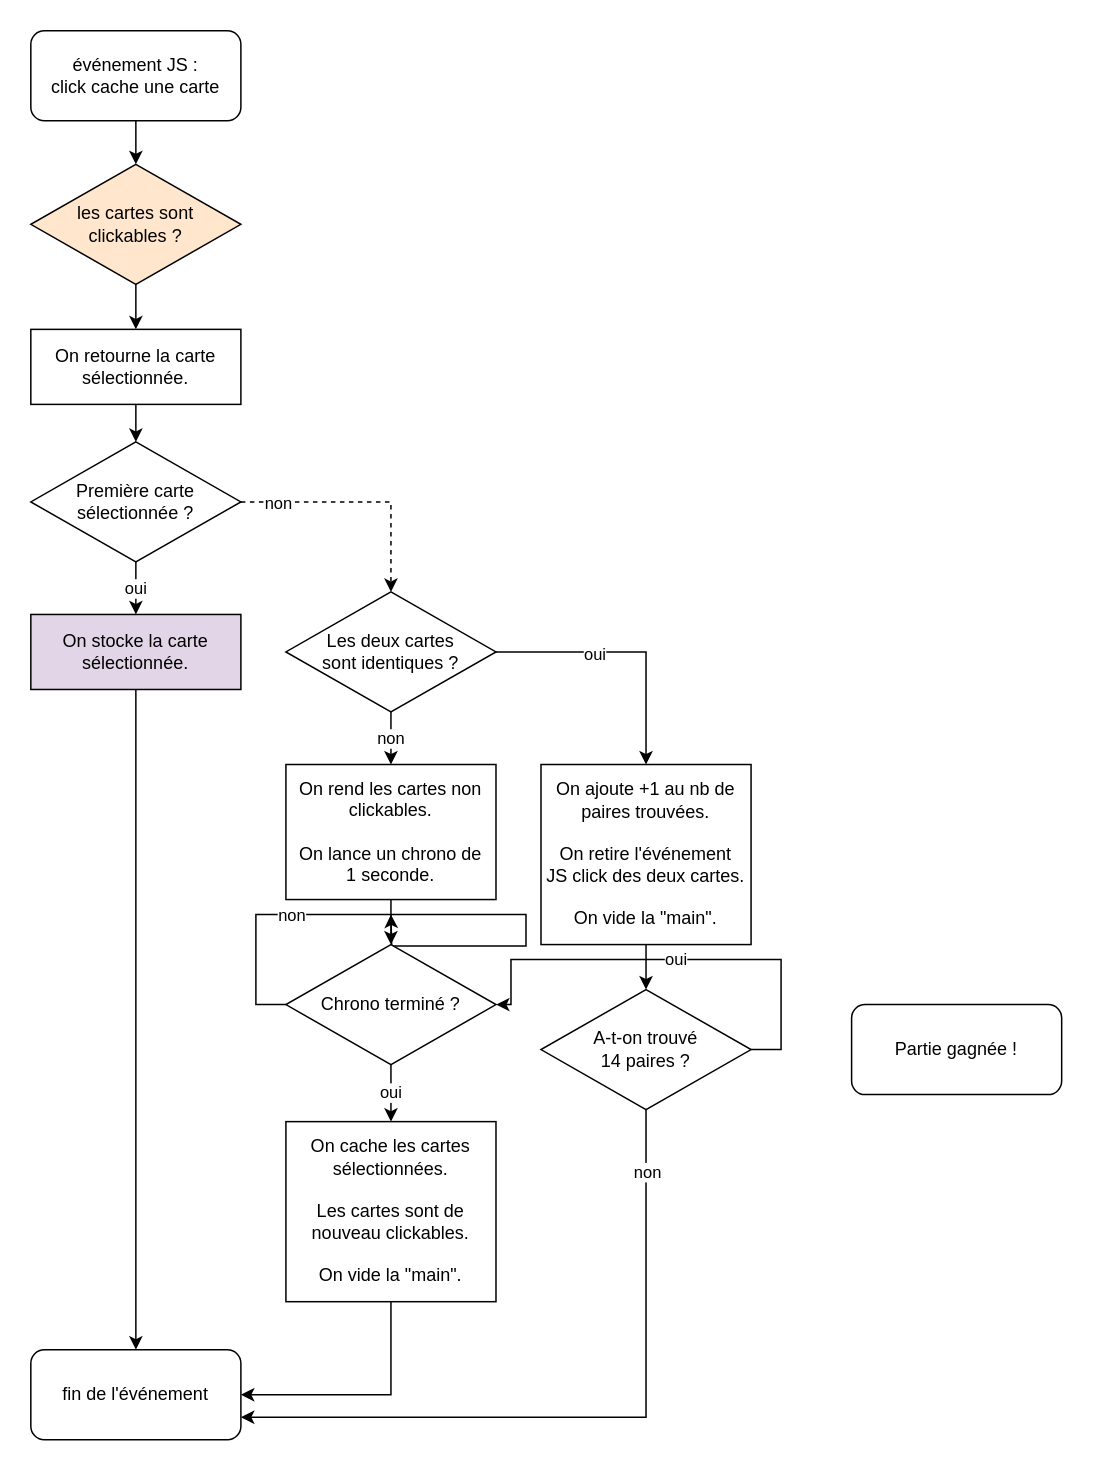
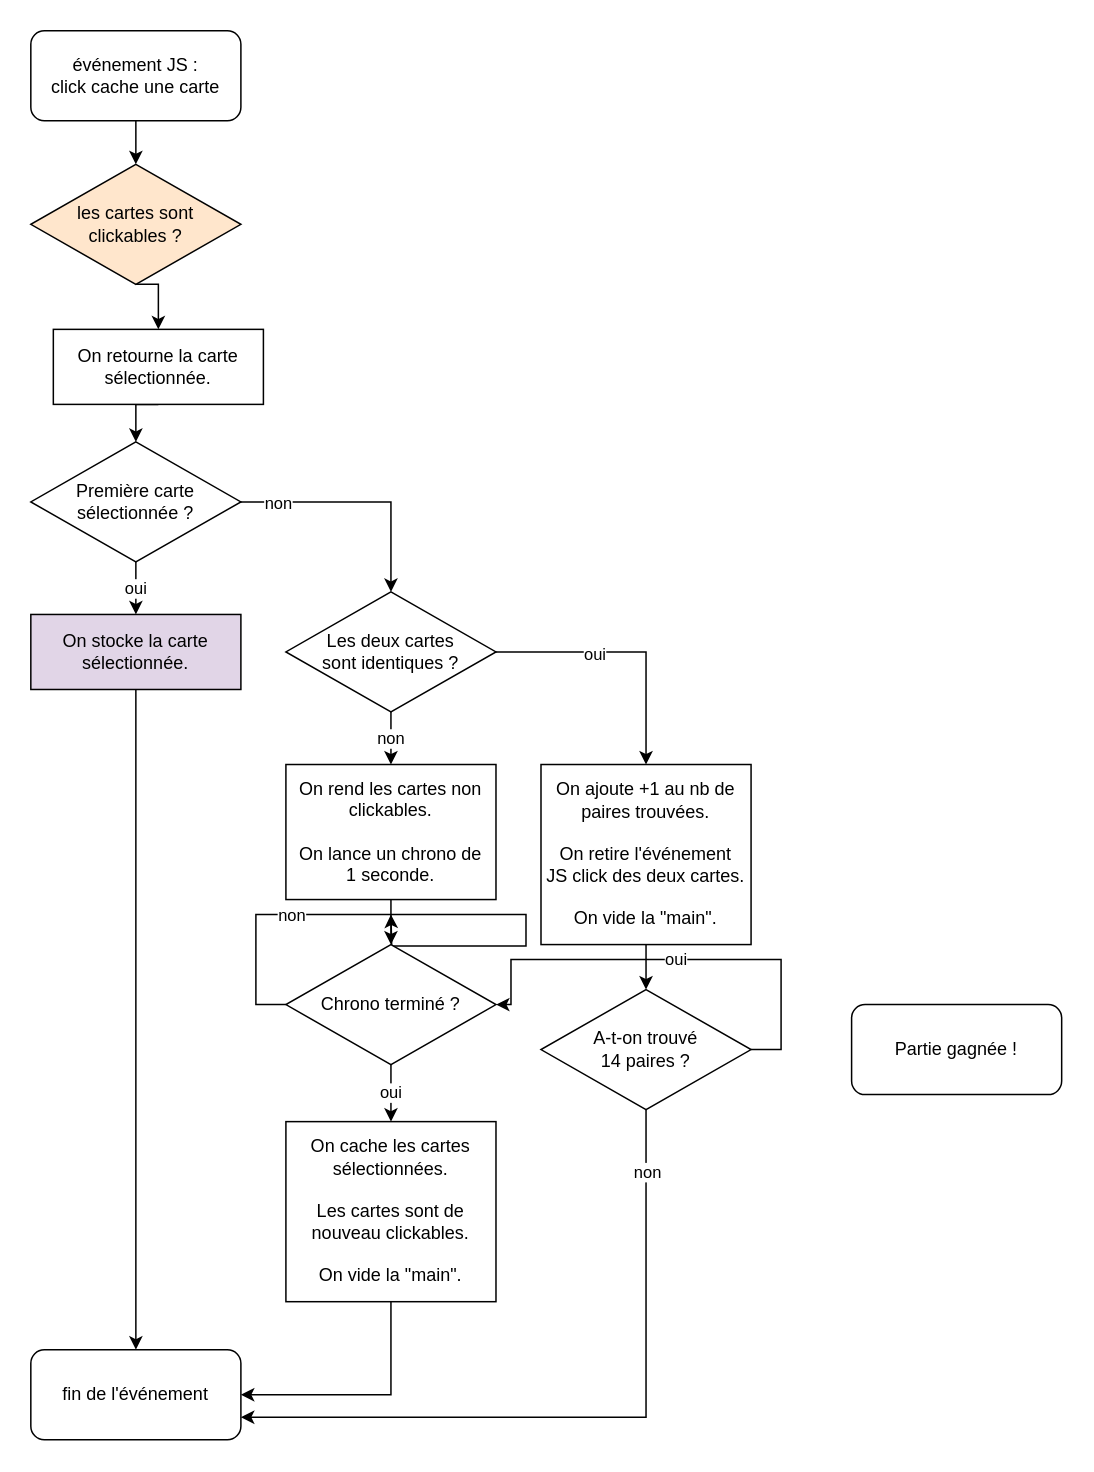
(136, 367) -> (158, 367)
(379, 502) -> (379, 502)
